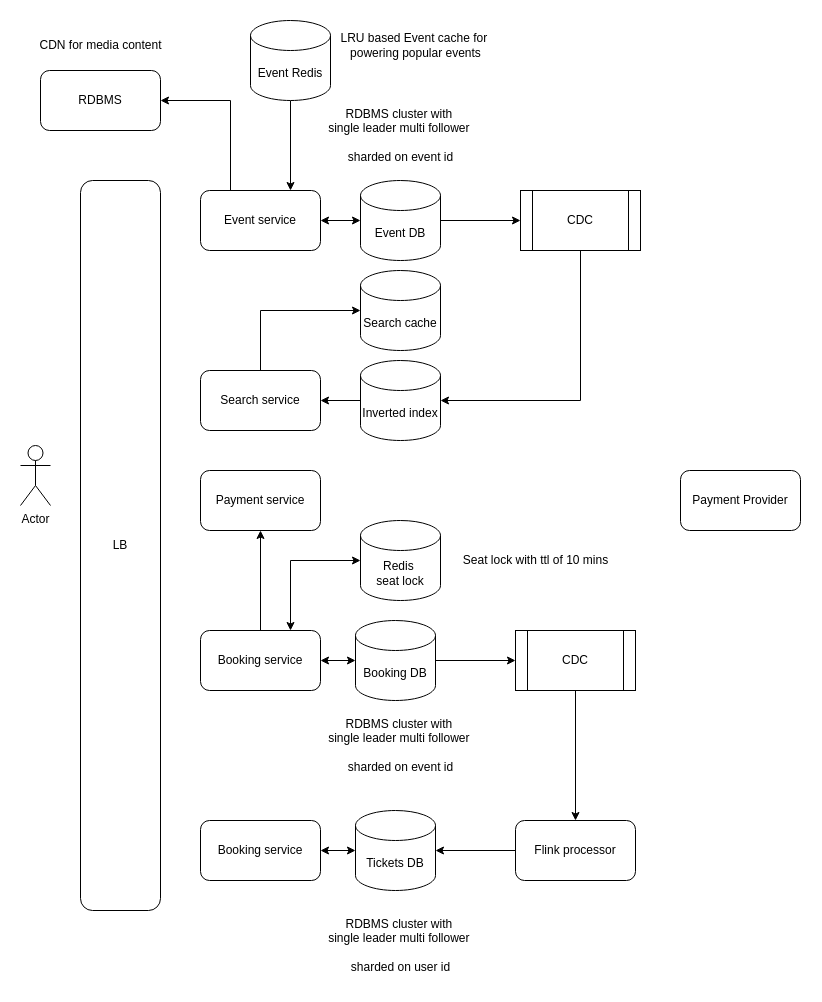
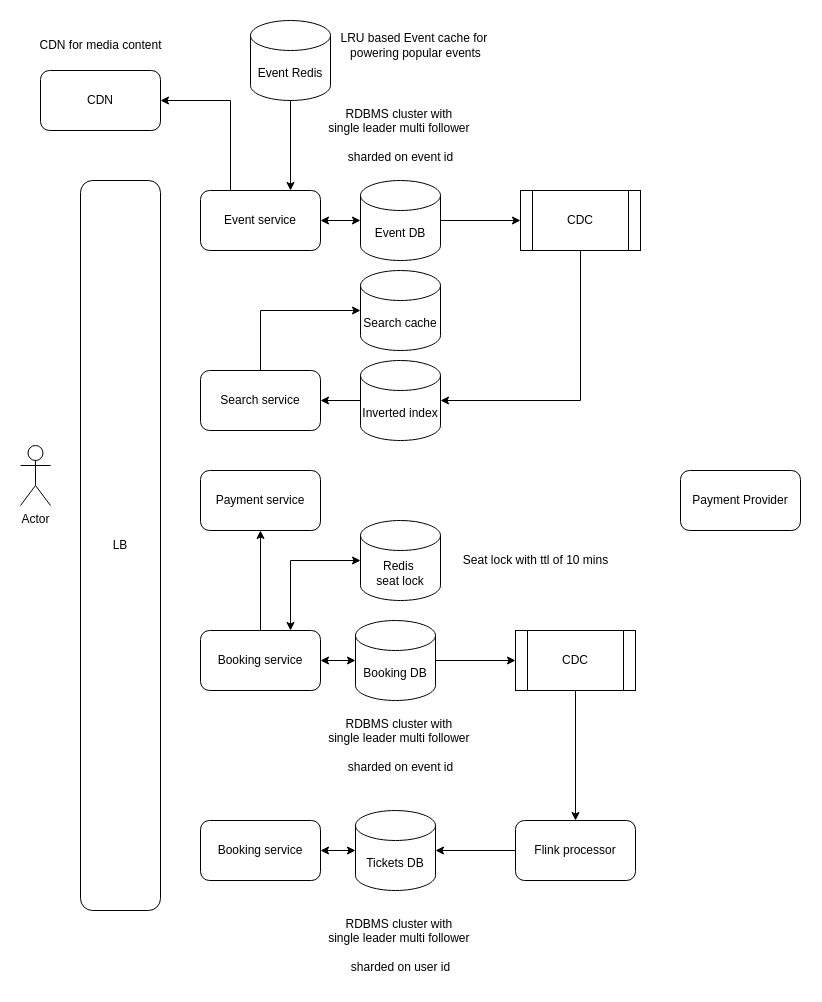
(101, 101) -> (101, 101)
